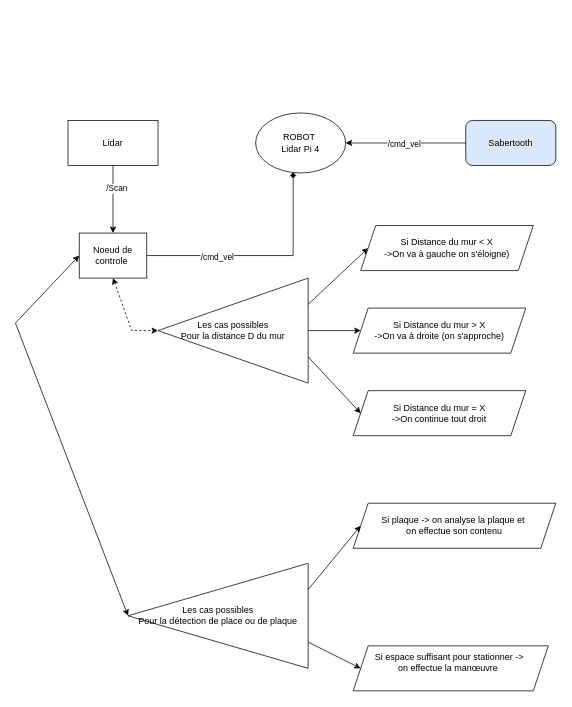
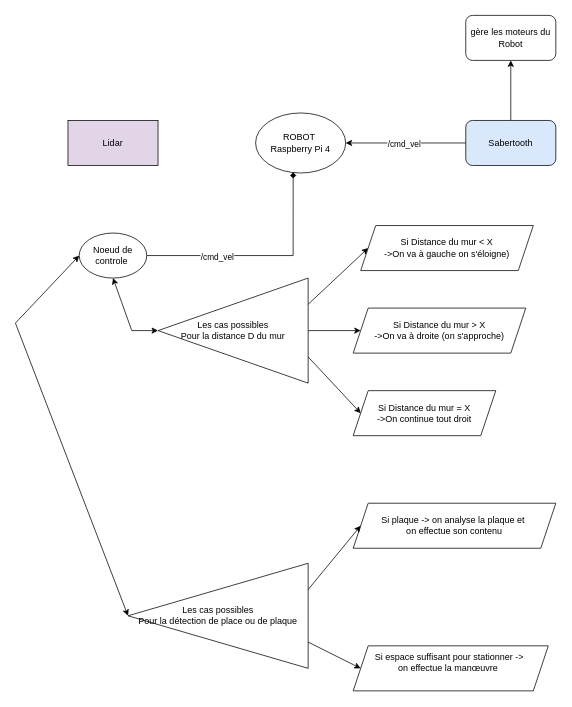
none -> (510, 38)
none -> (510, 93)
(113, 143) -> (113, 143)
(300, 143) -> (300, 143)
(113, 187) -> none
(113, 255) -> (113, 255)
(127, 317) -> (127, 317)
(439, 413) -> (424, 413)
